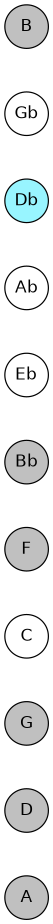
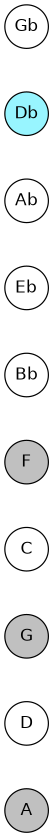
(27, 27) -> none
(27, 462) -> (27, 375)
(27, 811) -> (27, 723)
